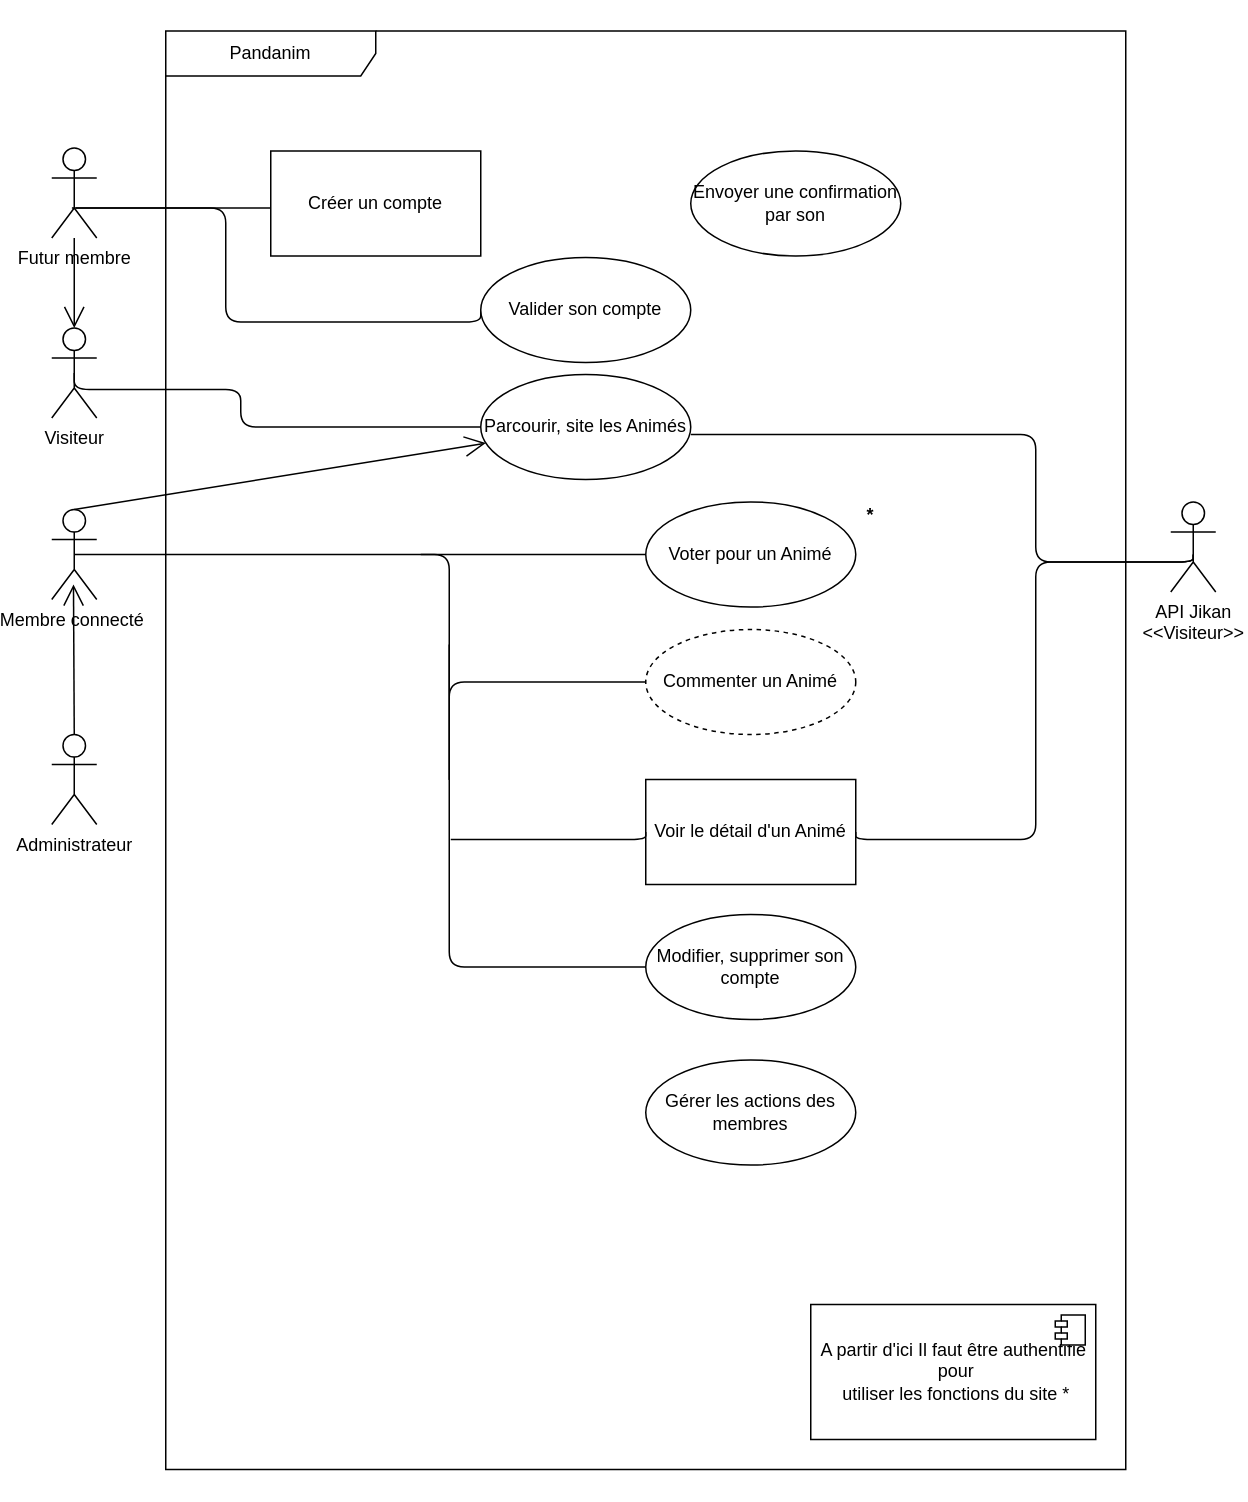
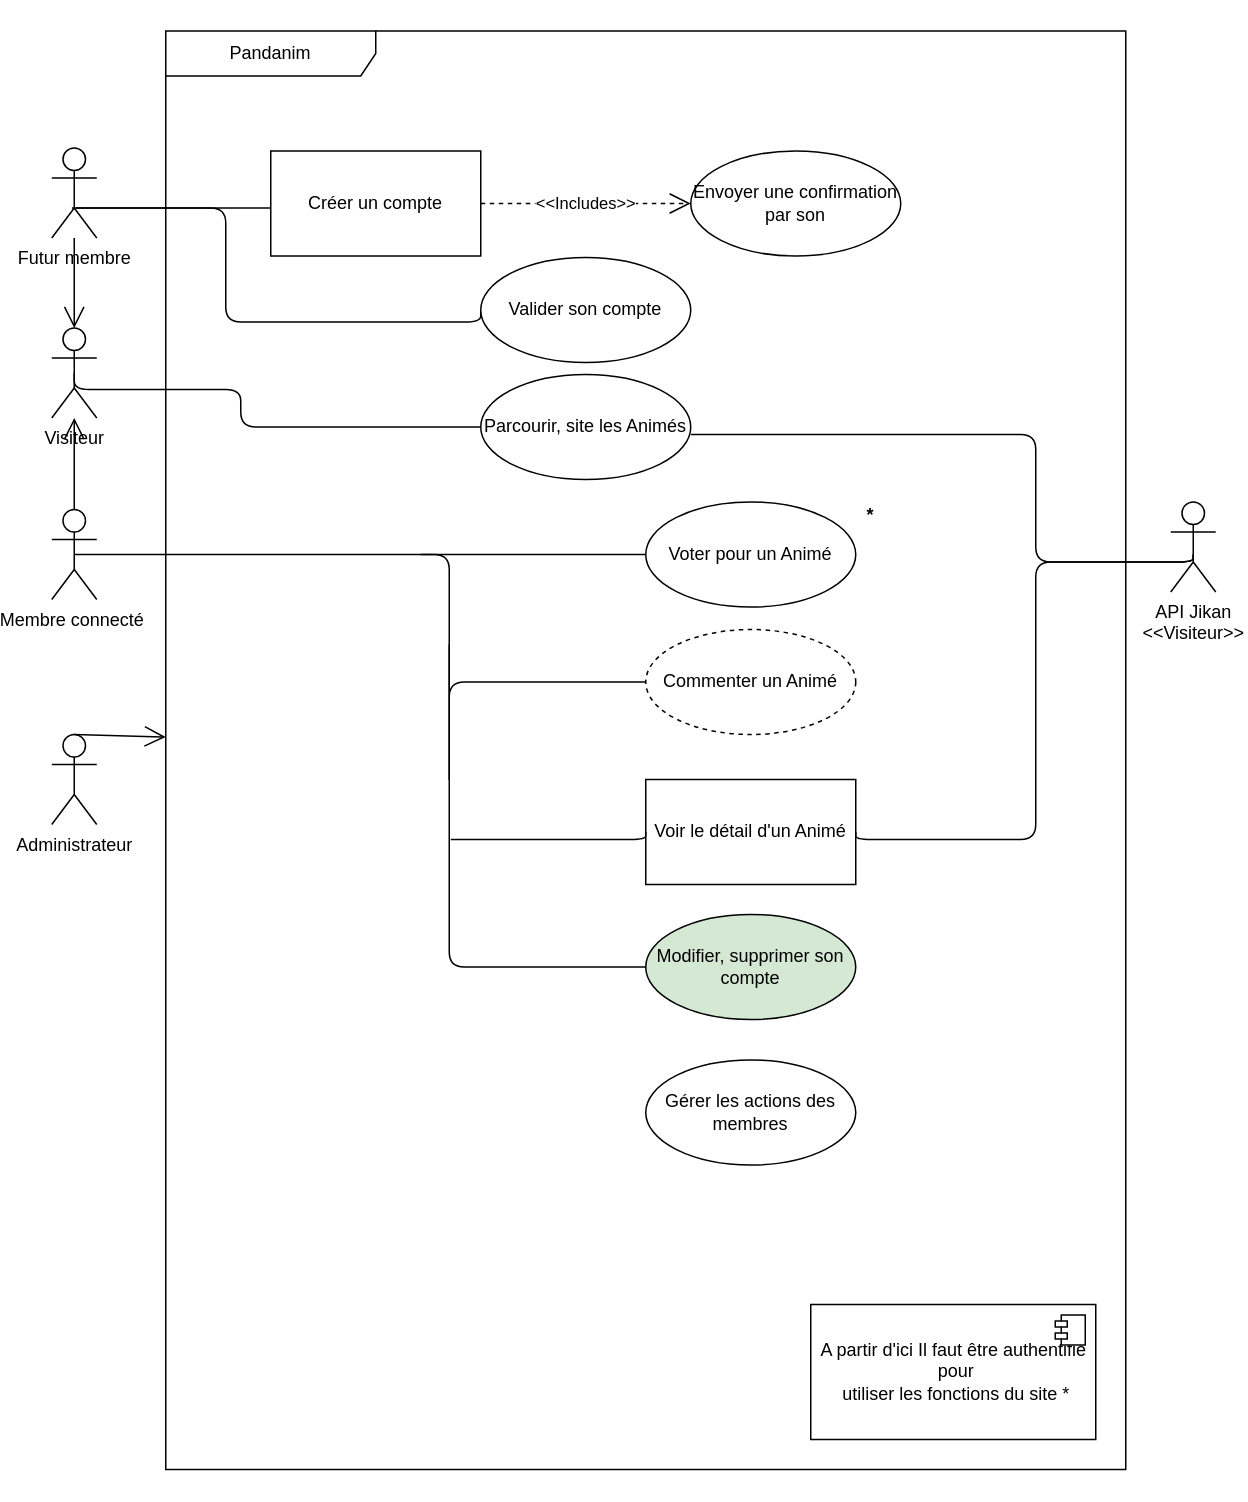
none -> (584, 203)
(278, 476) -> (74, 465)
(74, 661) -> (118, 735)
(751, 967) -> (751, 967)
